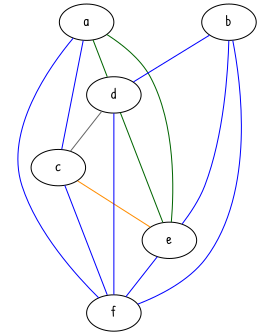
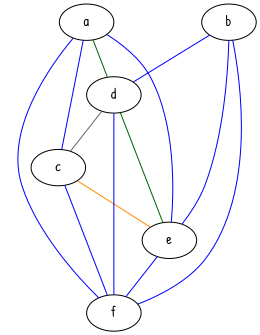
(165, 118) -> (165, 118)
